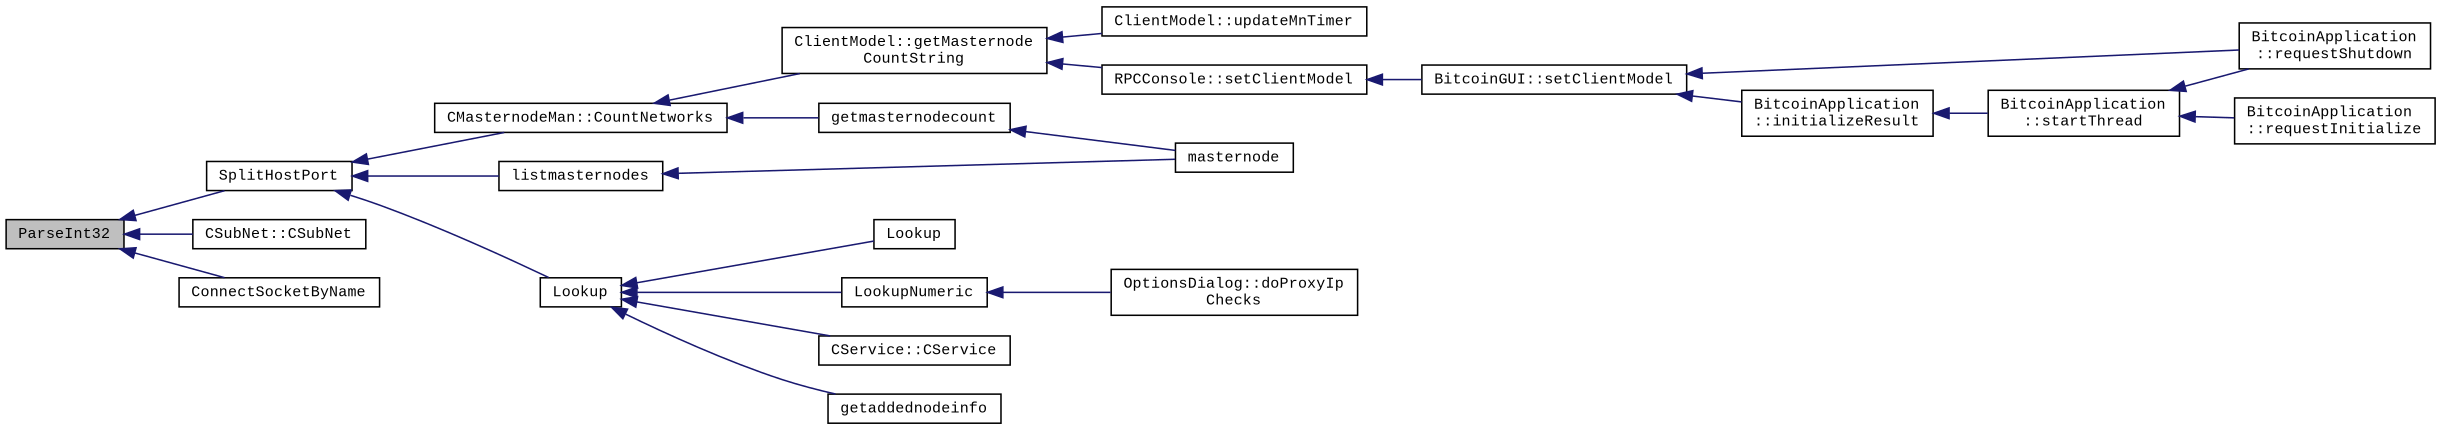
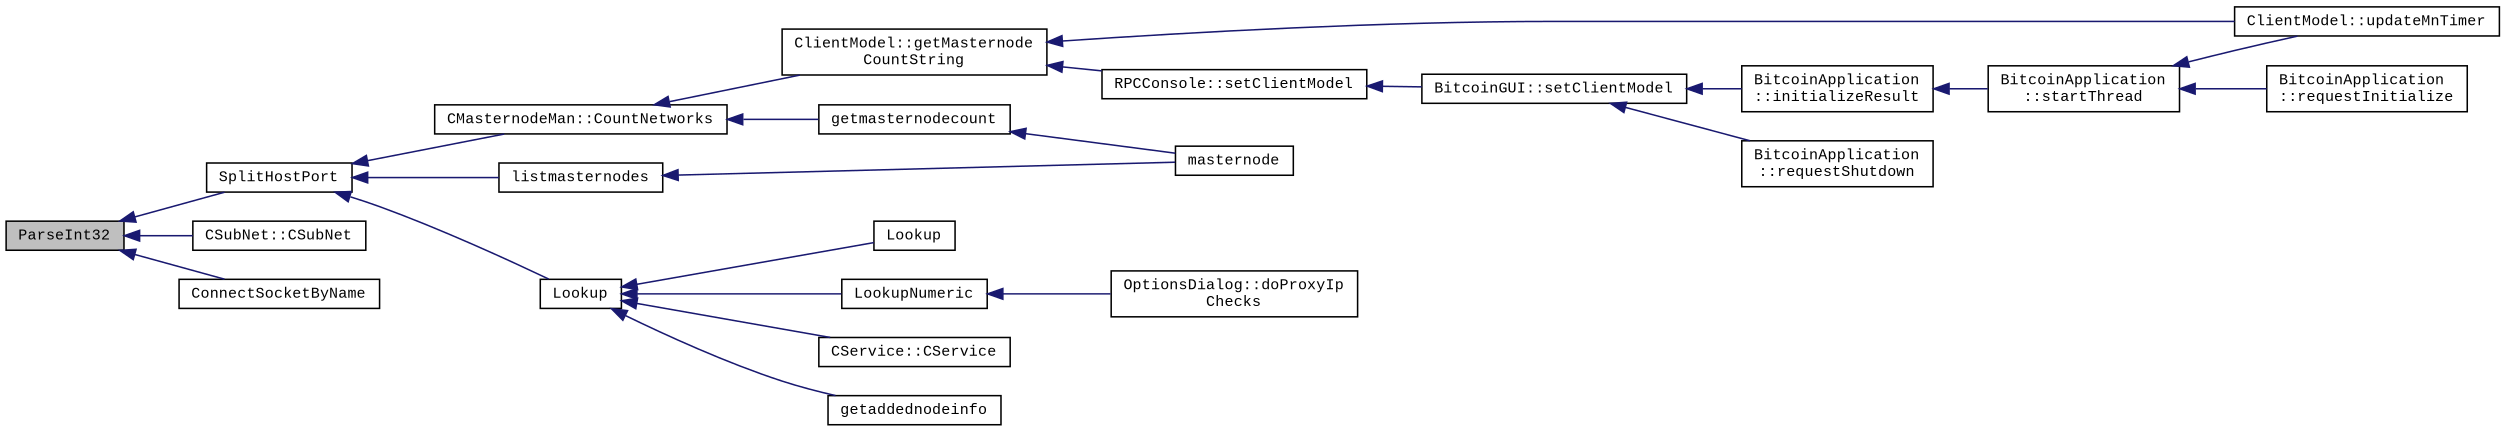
(2217, 78) -> (2243, 49)
